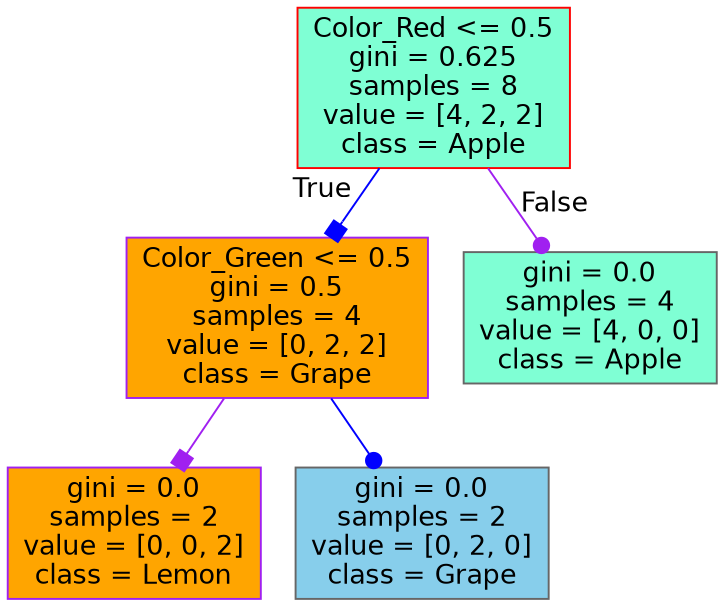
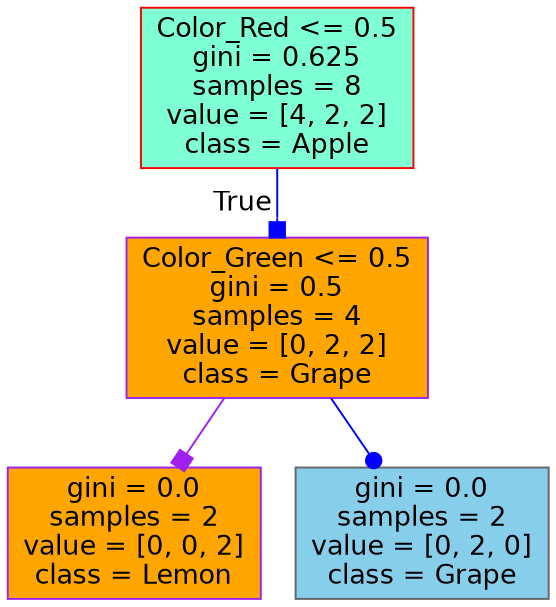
(590, 318) -> none
